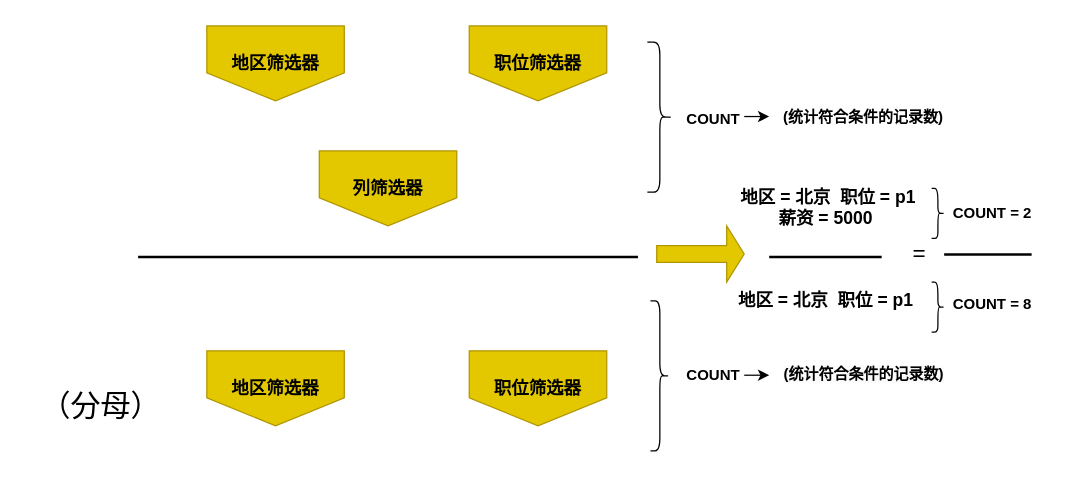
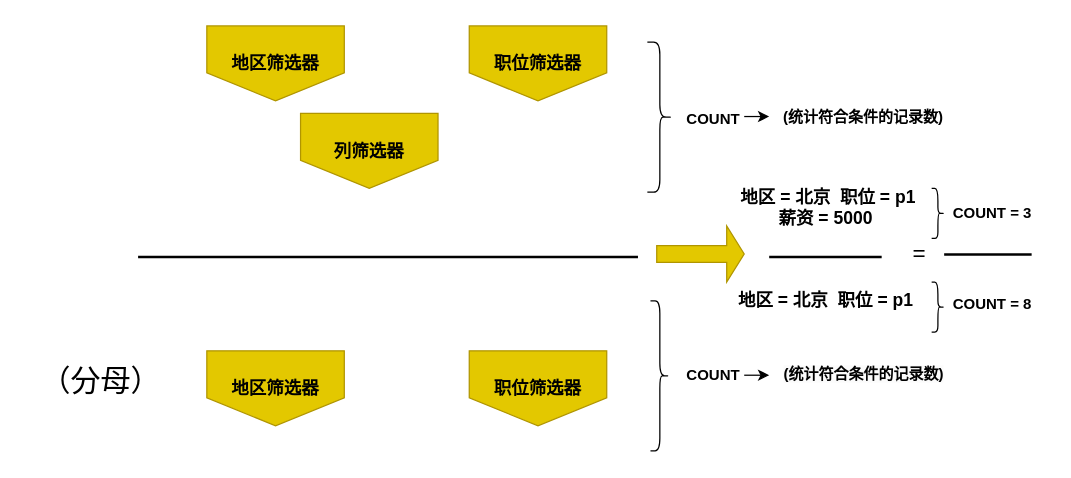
(388, 188) -> (369, 151)
(964, 213) -> (964, 213)
(101, 407) -> (101, 382)
